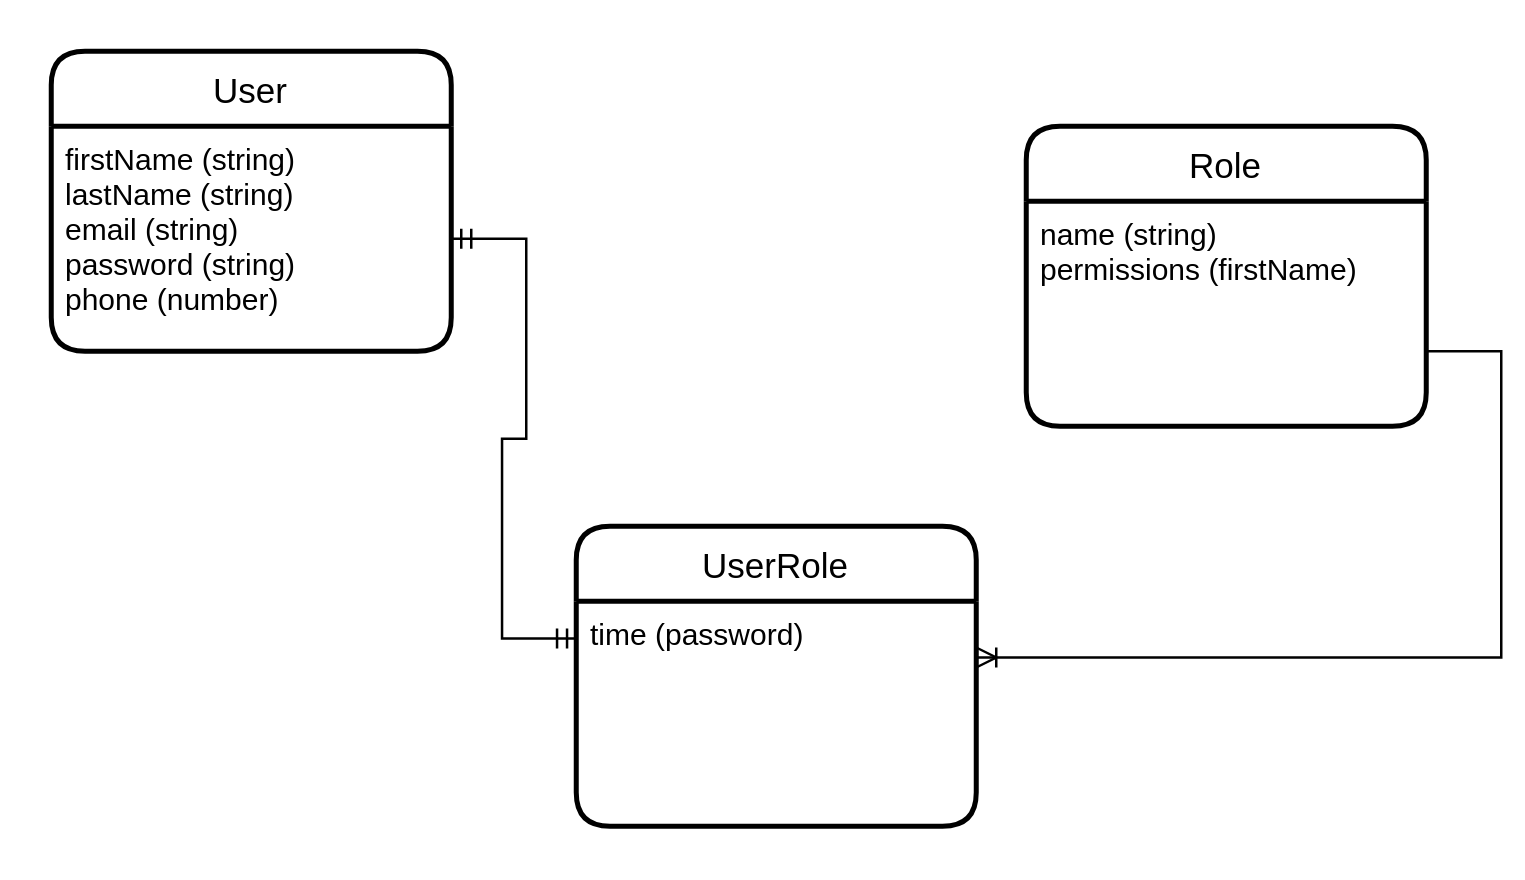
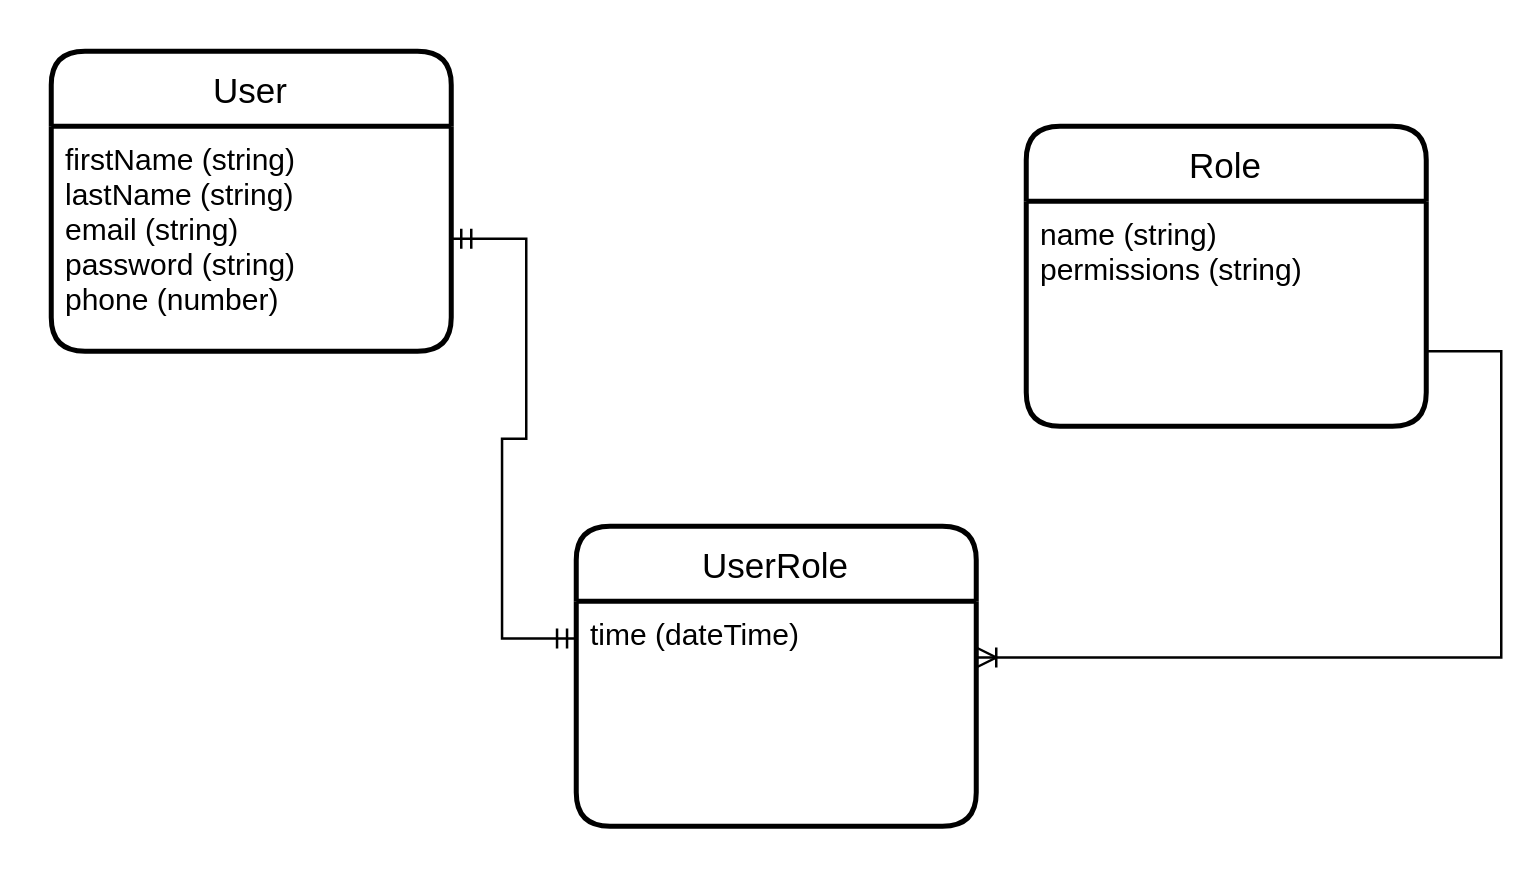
(1141, 235) -> (1141, 235)
(708, 635) -> (704, 635)
